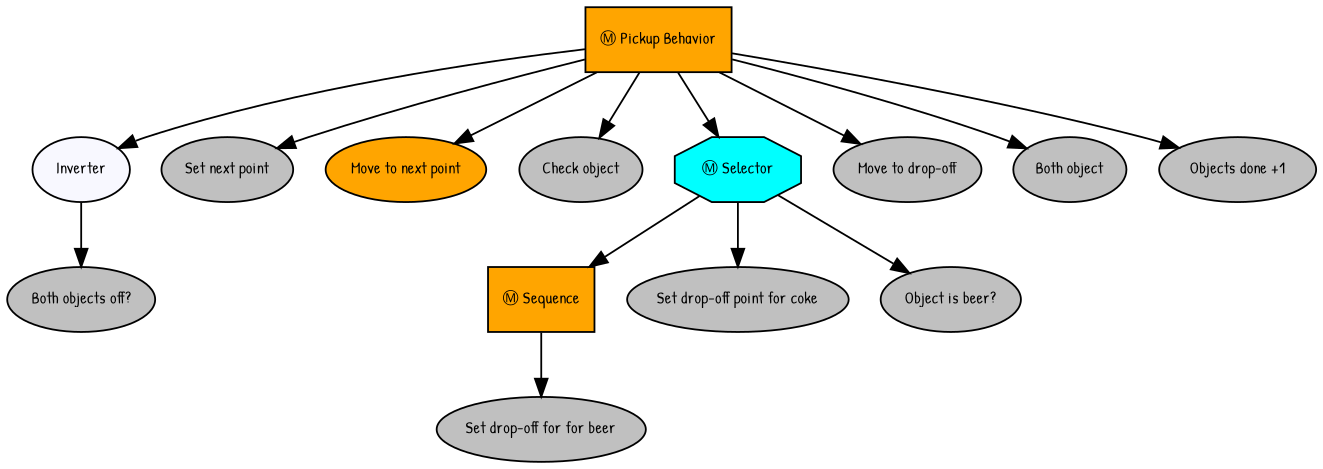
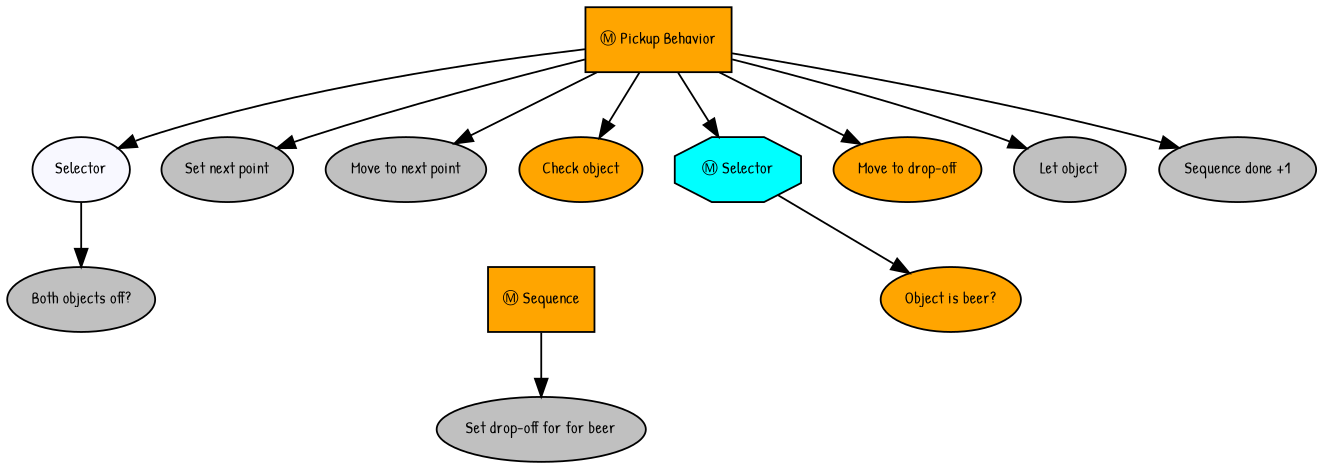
(81, 170) -> (81, 170)
(406, 170) -> (406, 170)
(581, 170) -> (581, 170)
(907, 170) -> (907, 170)
(1070, 170) -> (1070, 170)
(1238, 170) -> (1238, 170)
(652, 226) -> none
(738, 299) -> none
(951, 299) -> (951, 299)
